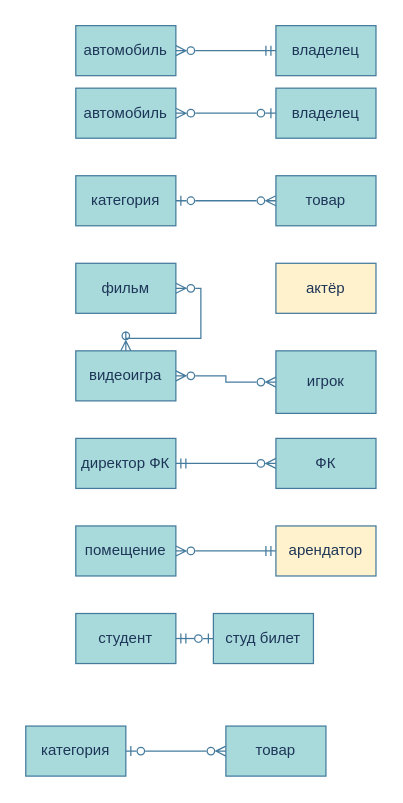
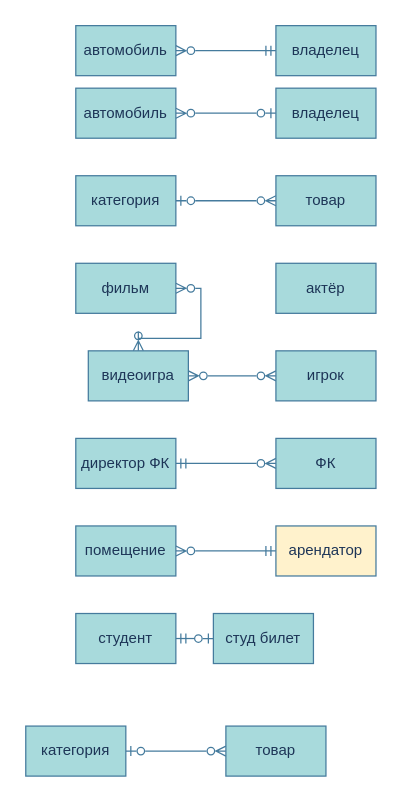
(326, 288) -> (326, 288)
(126, 376) -> (138, 376)
(326, 382) -> (326, 376)
